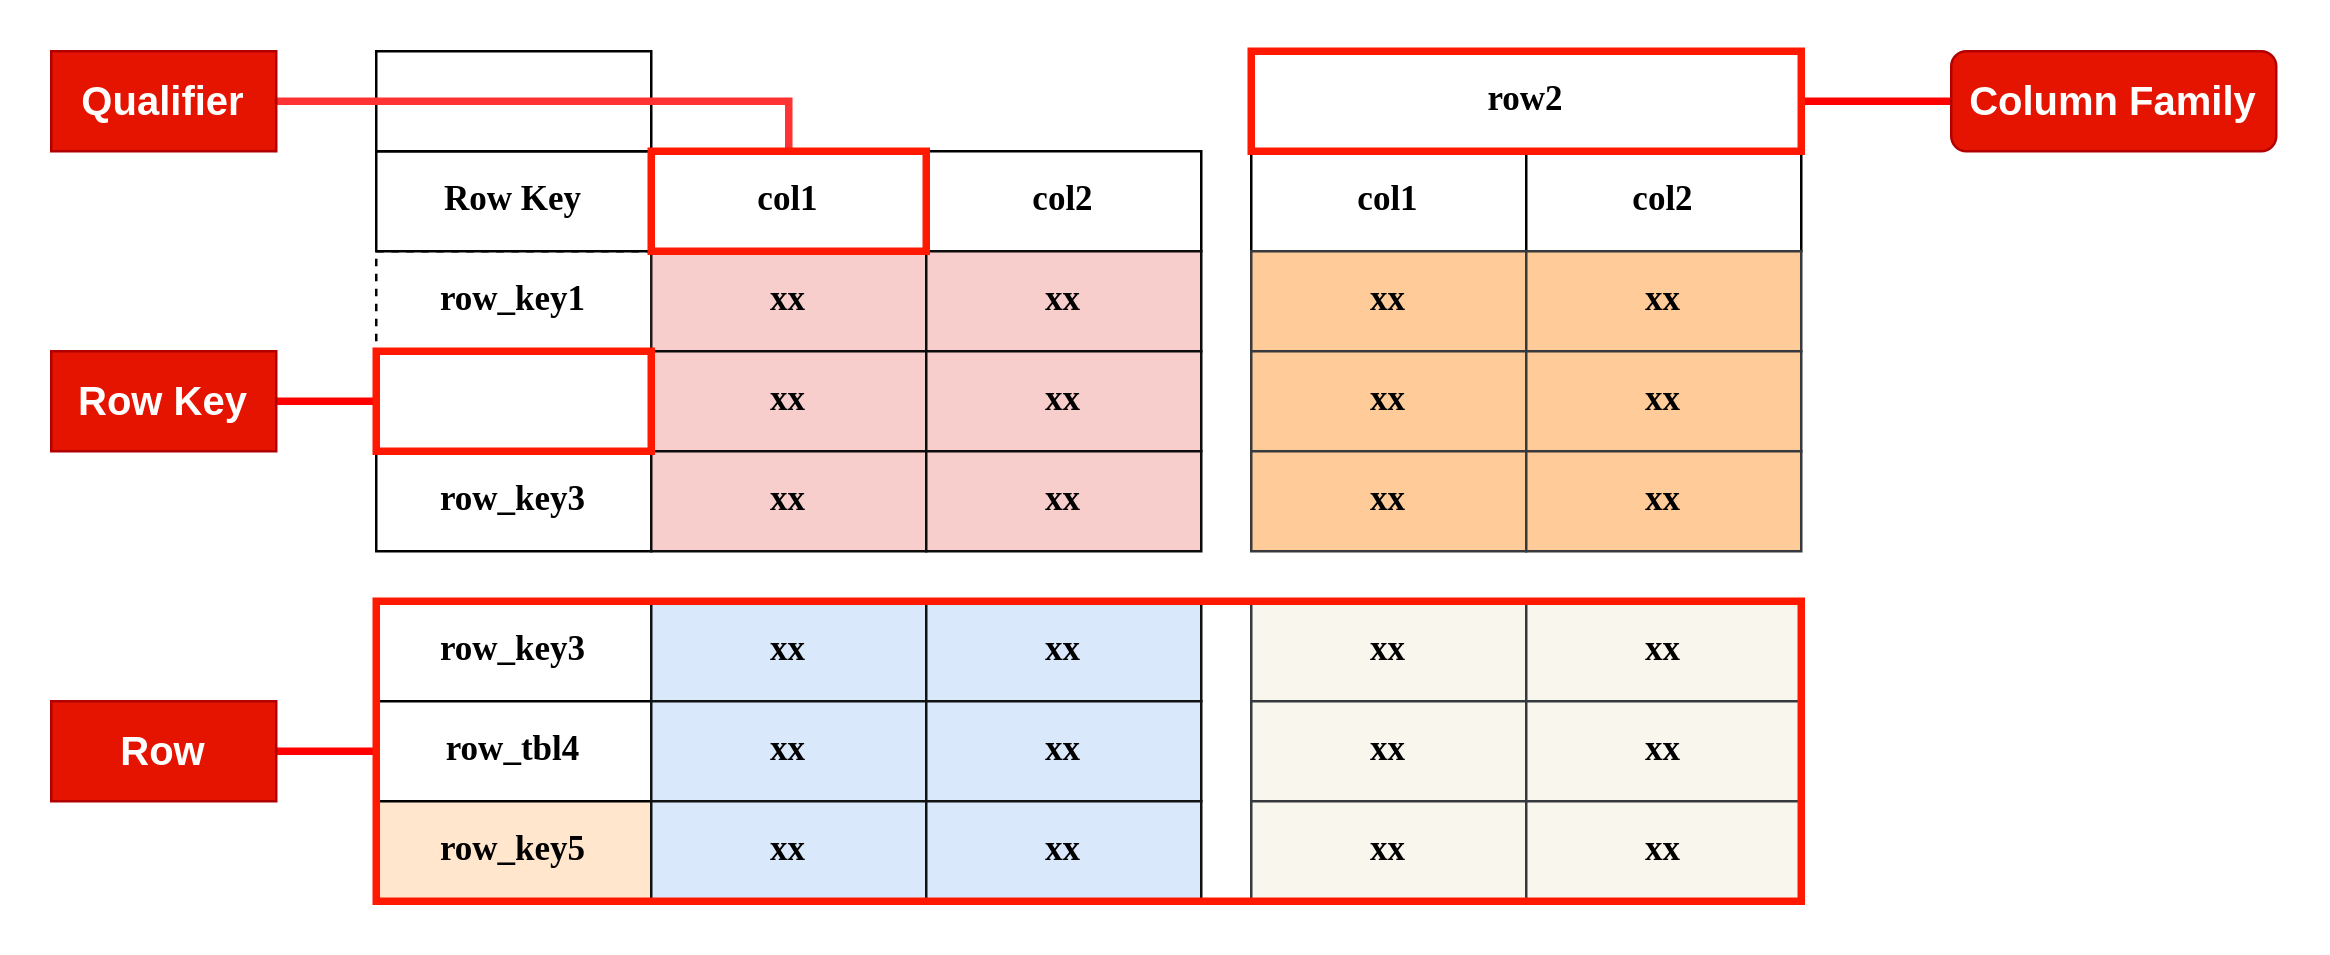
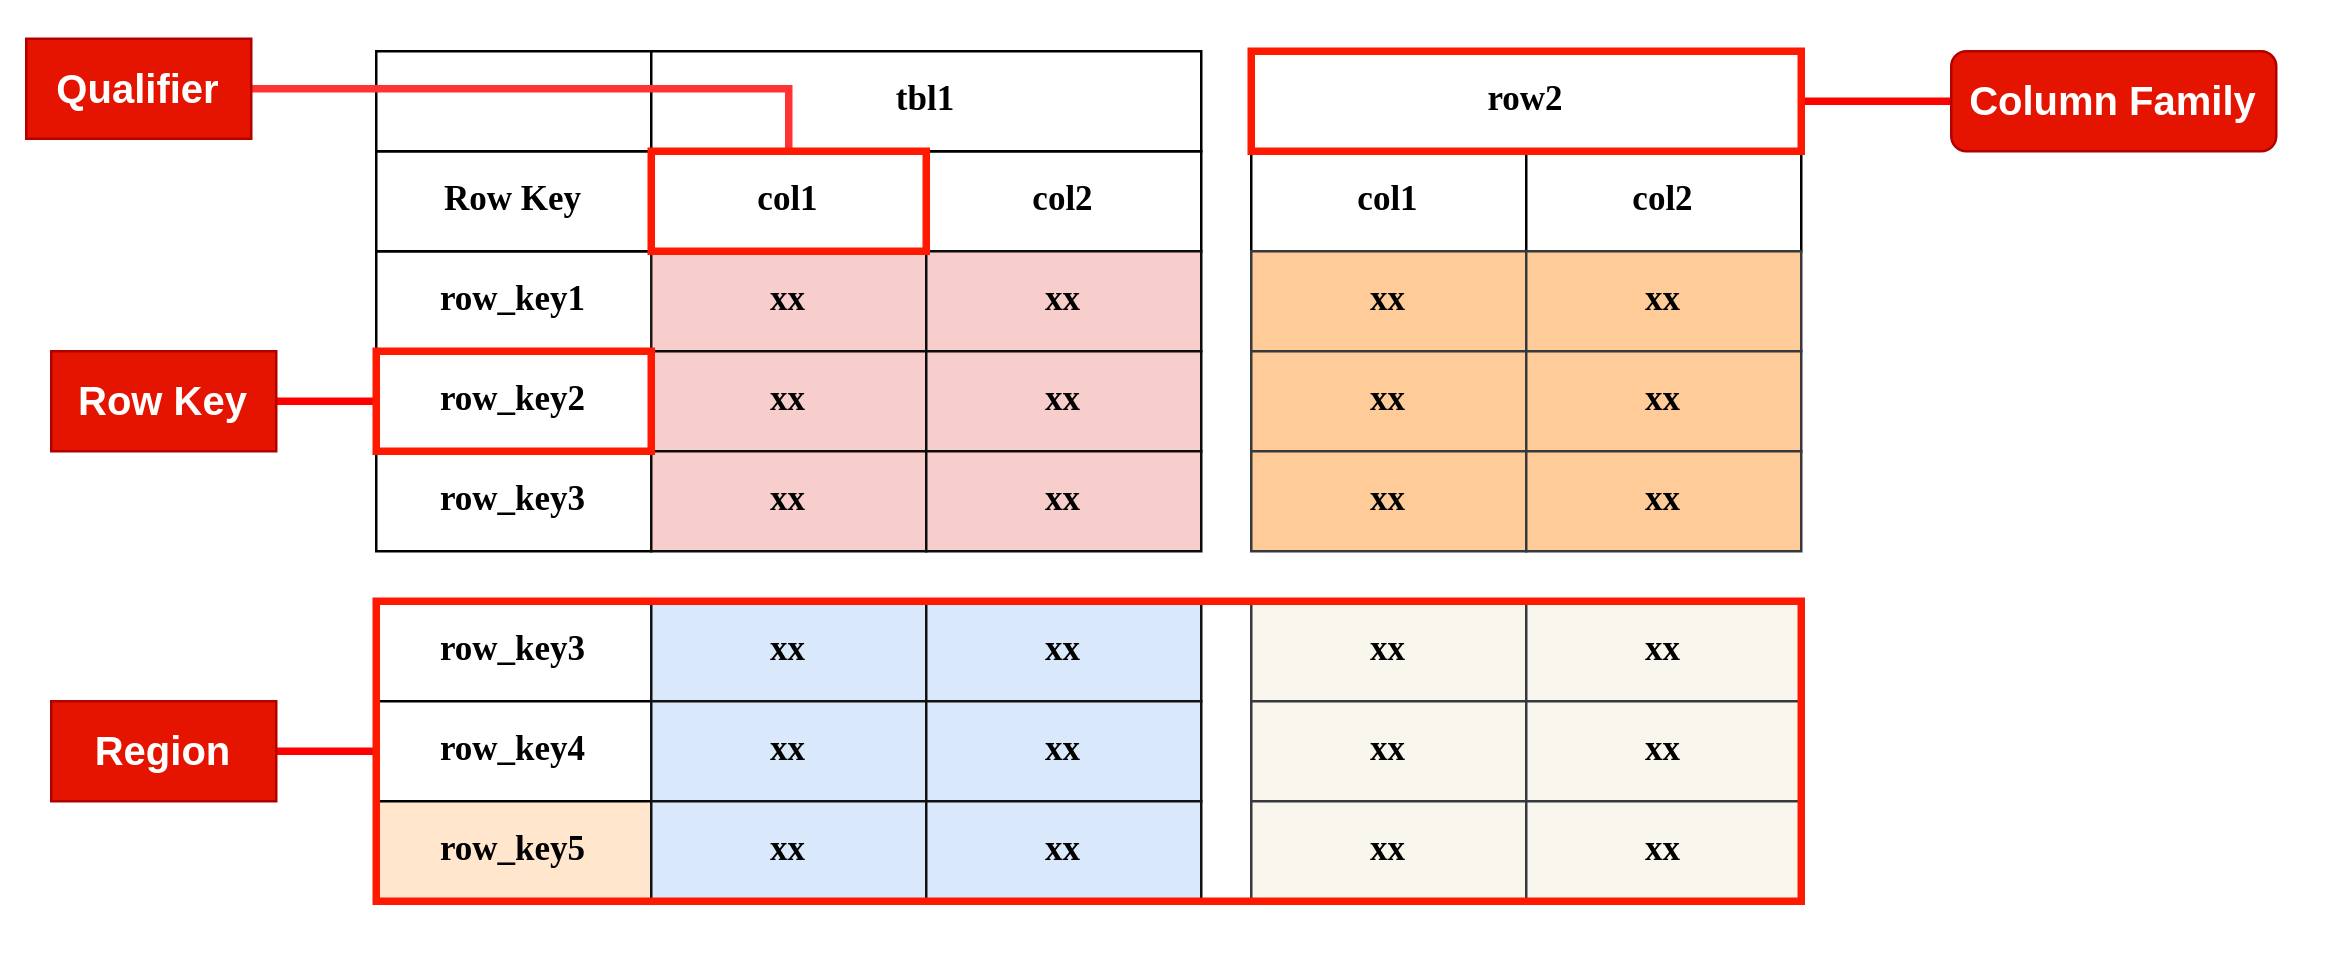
(164, 101) -> (139, 89)
none -> (926, 101)
(514, 301) -> (514, 301)
none -> (514, 401)
(164, 751) -> (164, 751)
(514, 751) -> (514, 751)
